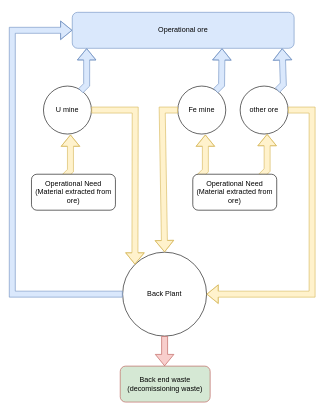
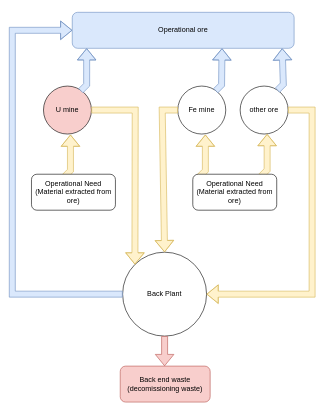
(68, 110) -> (68, 110)
(165, 384) -> (165, 384)
